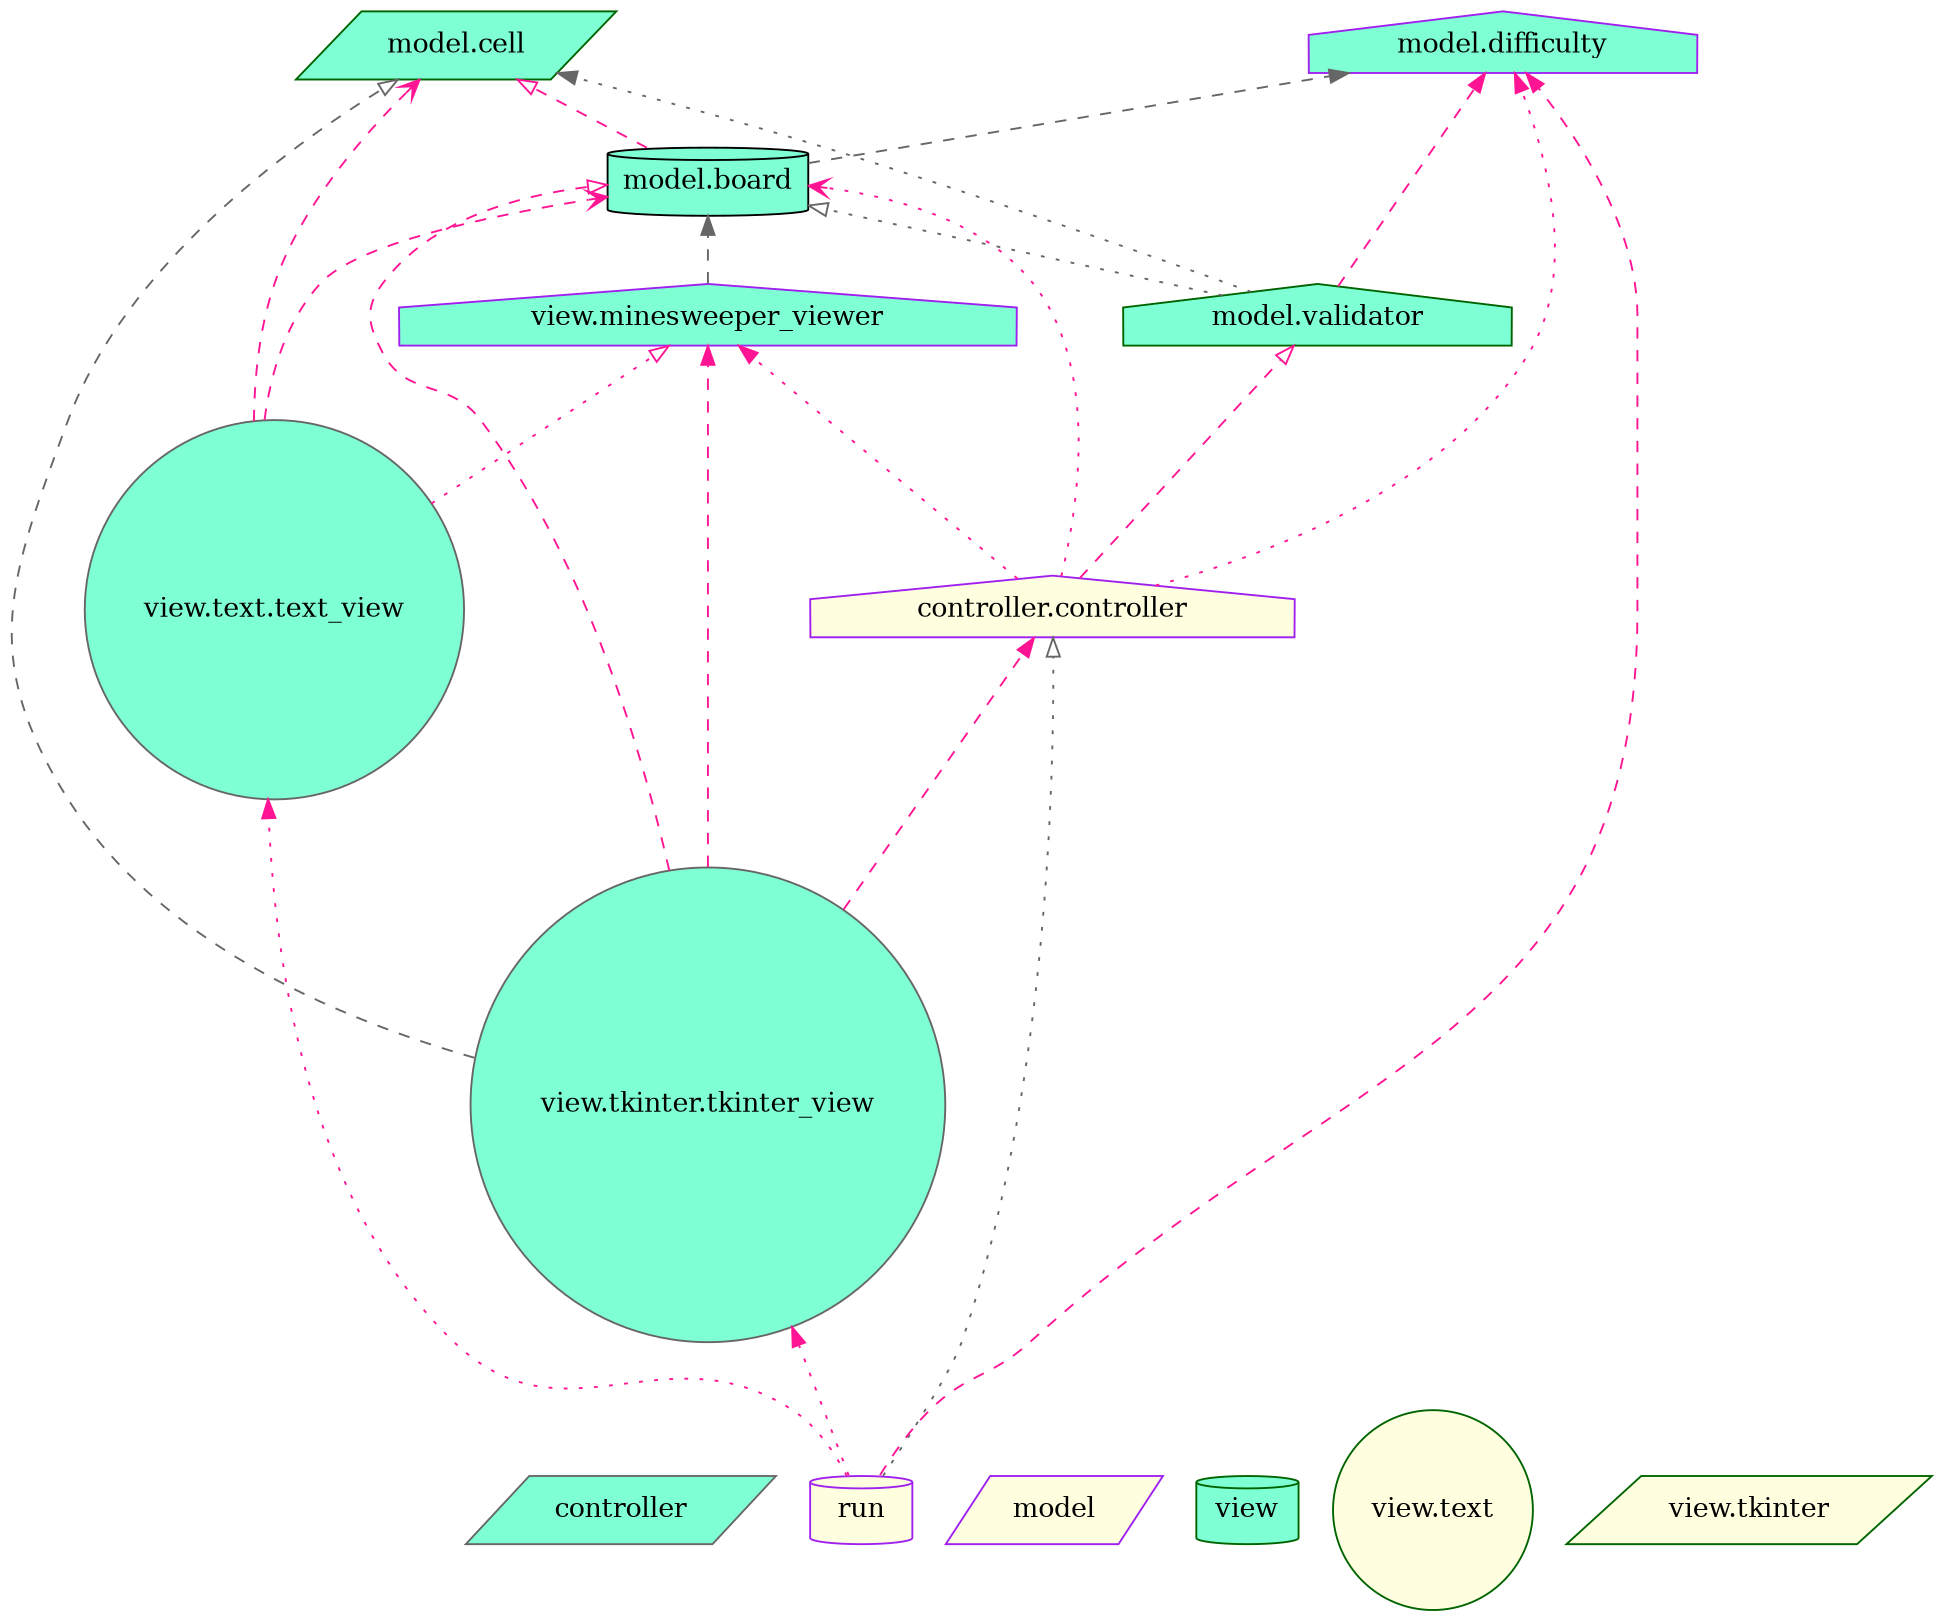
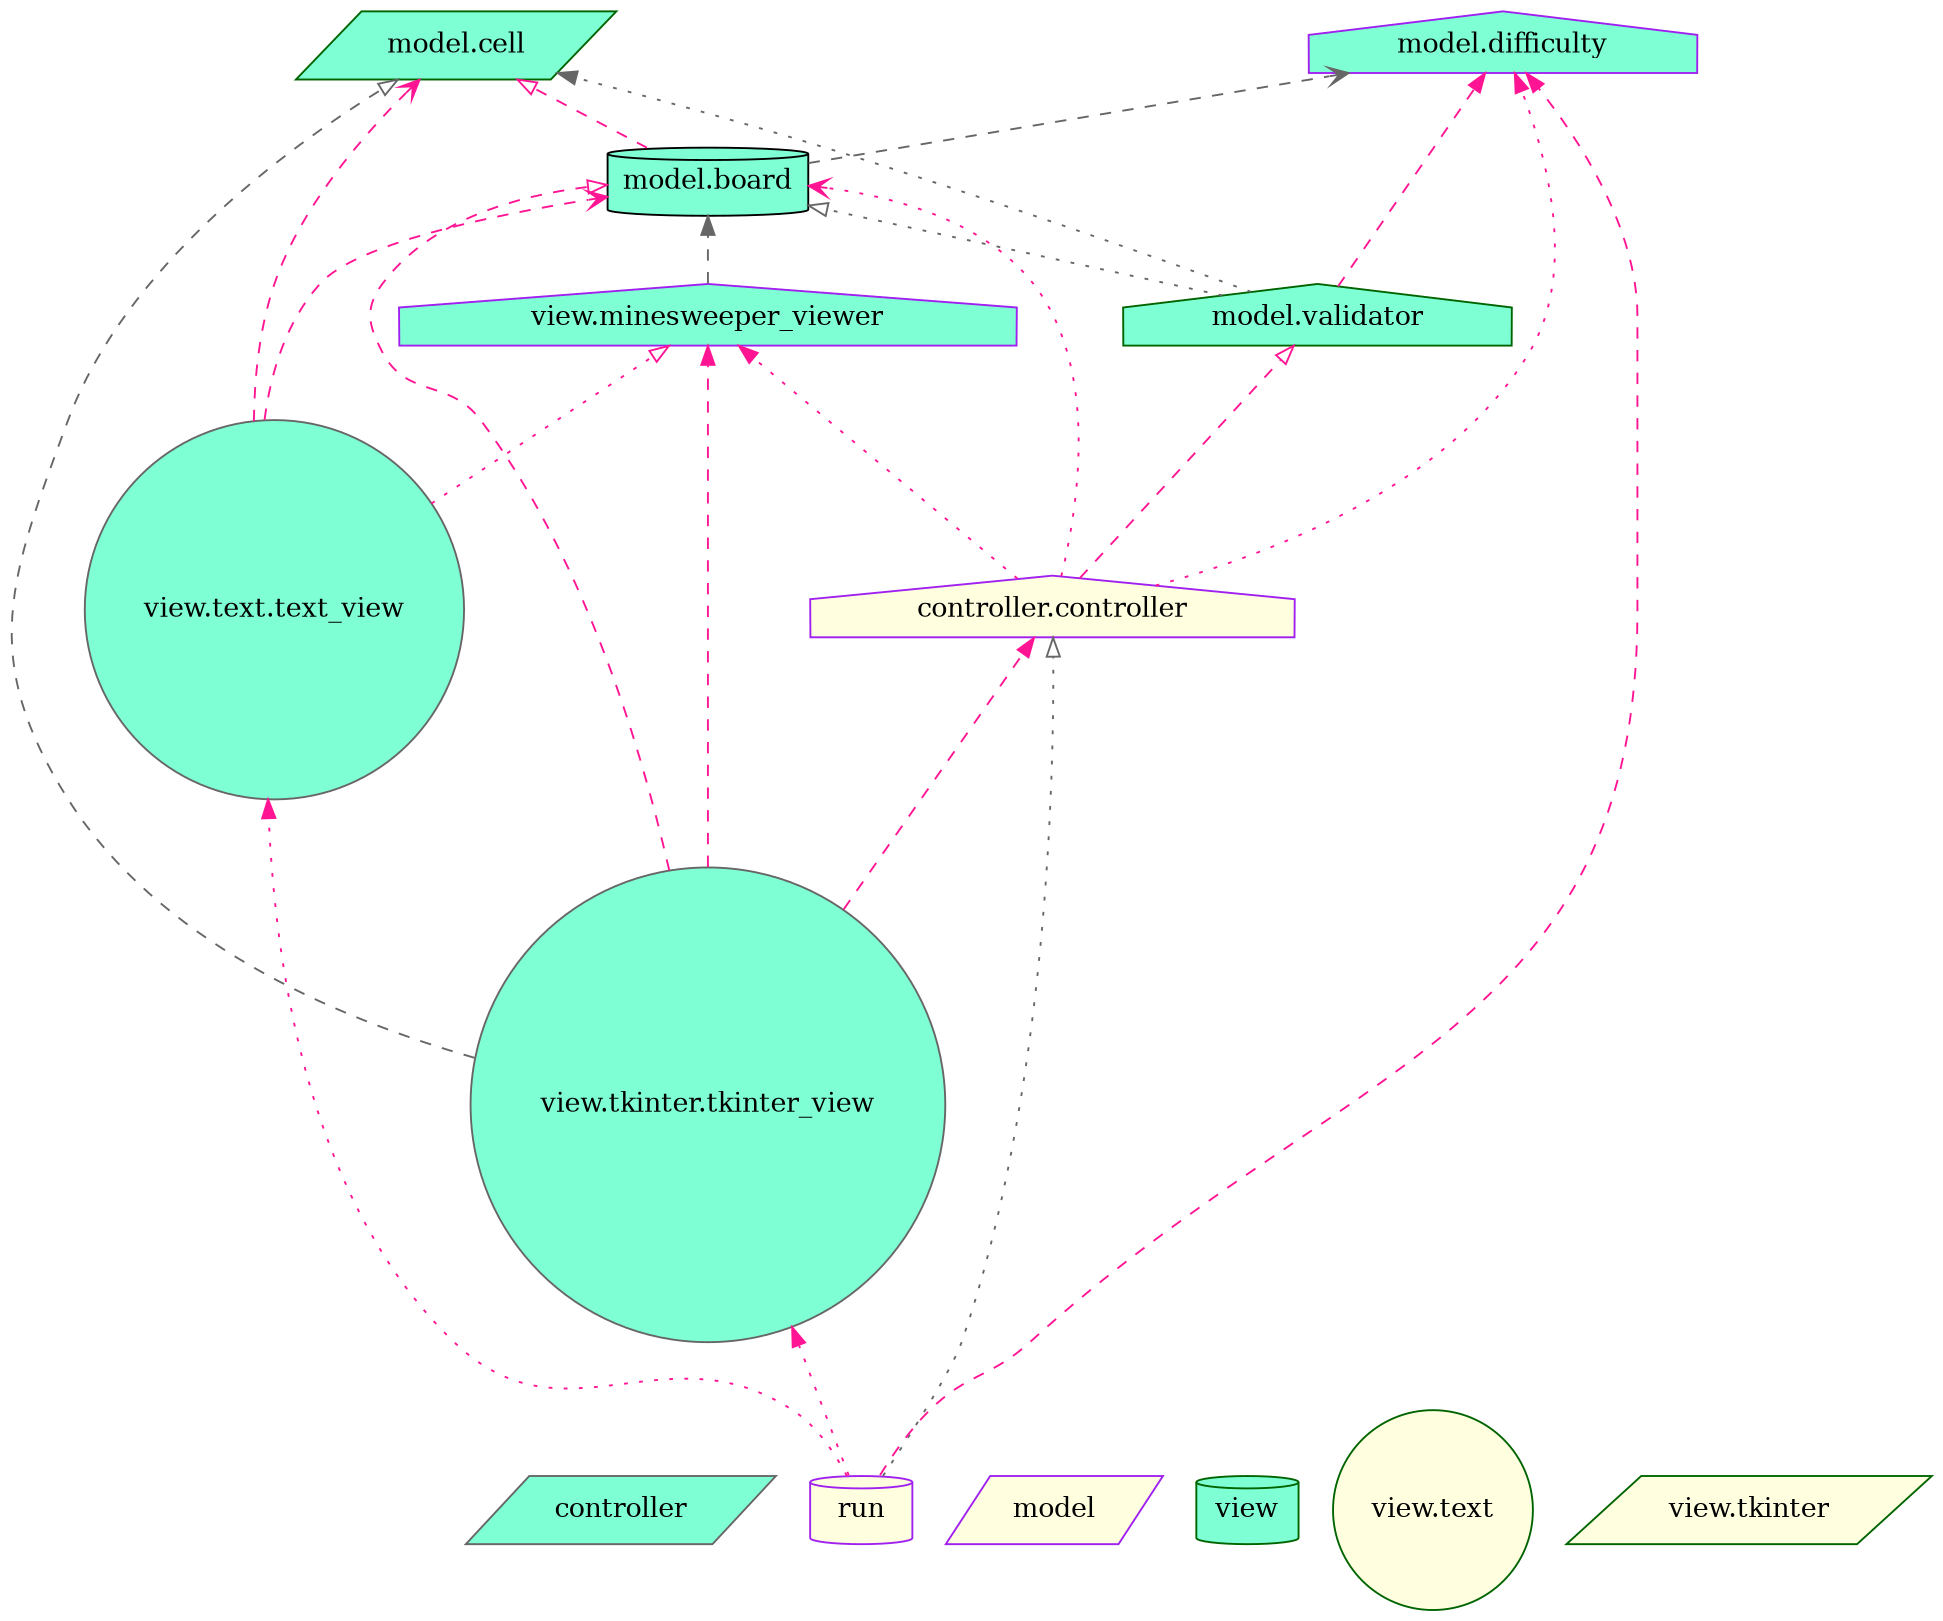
(1069, 120) -> (1069, 120)
